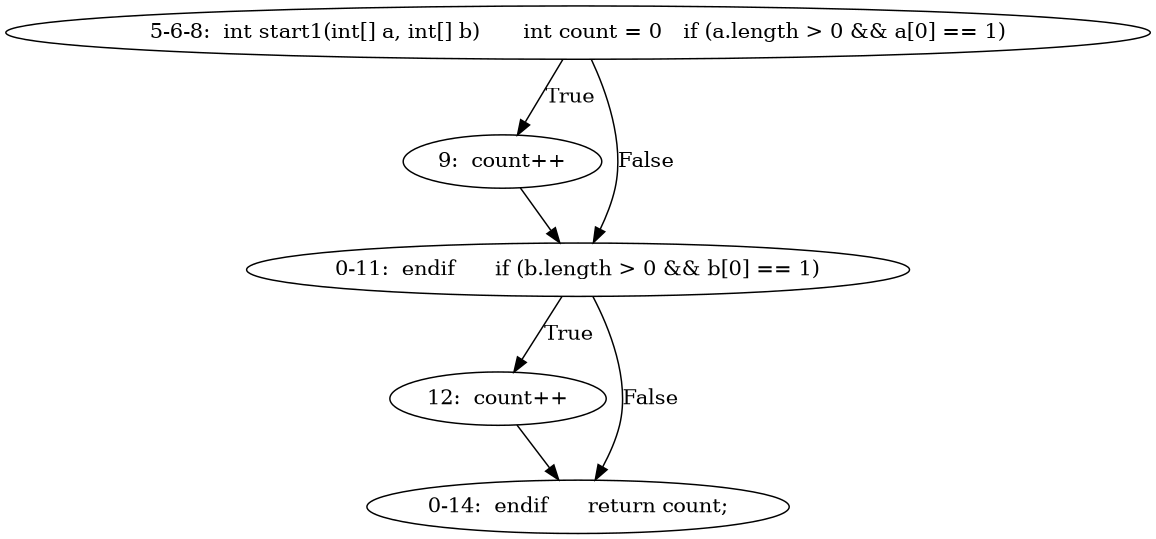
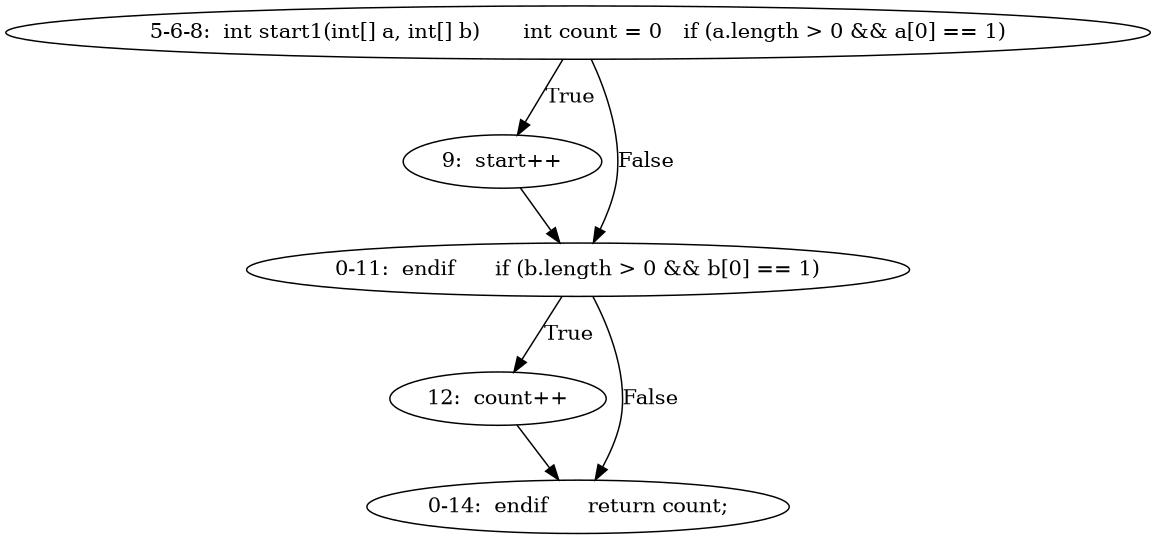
(502, 162) -> (502, 162)
